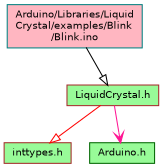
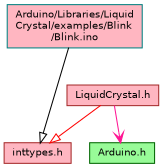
(94, 62) -> (56, 90)
(113, 95) -> (113, 95)
(38, 153) -> (38, 153)
